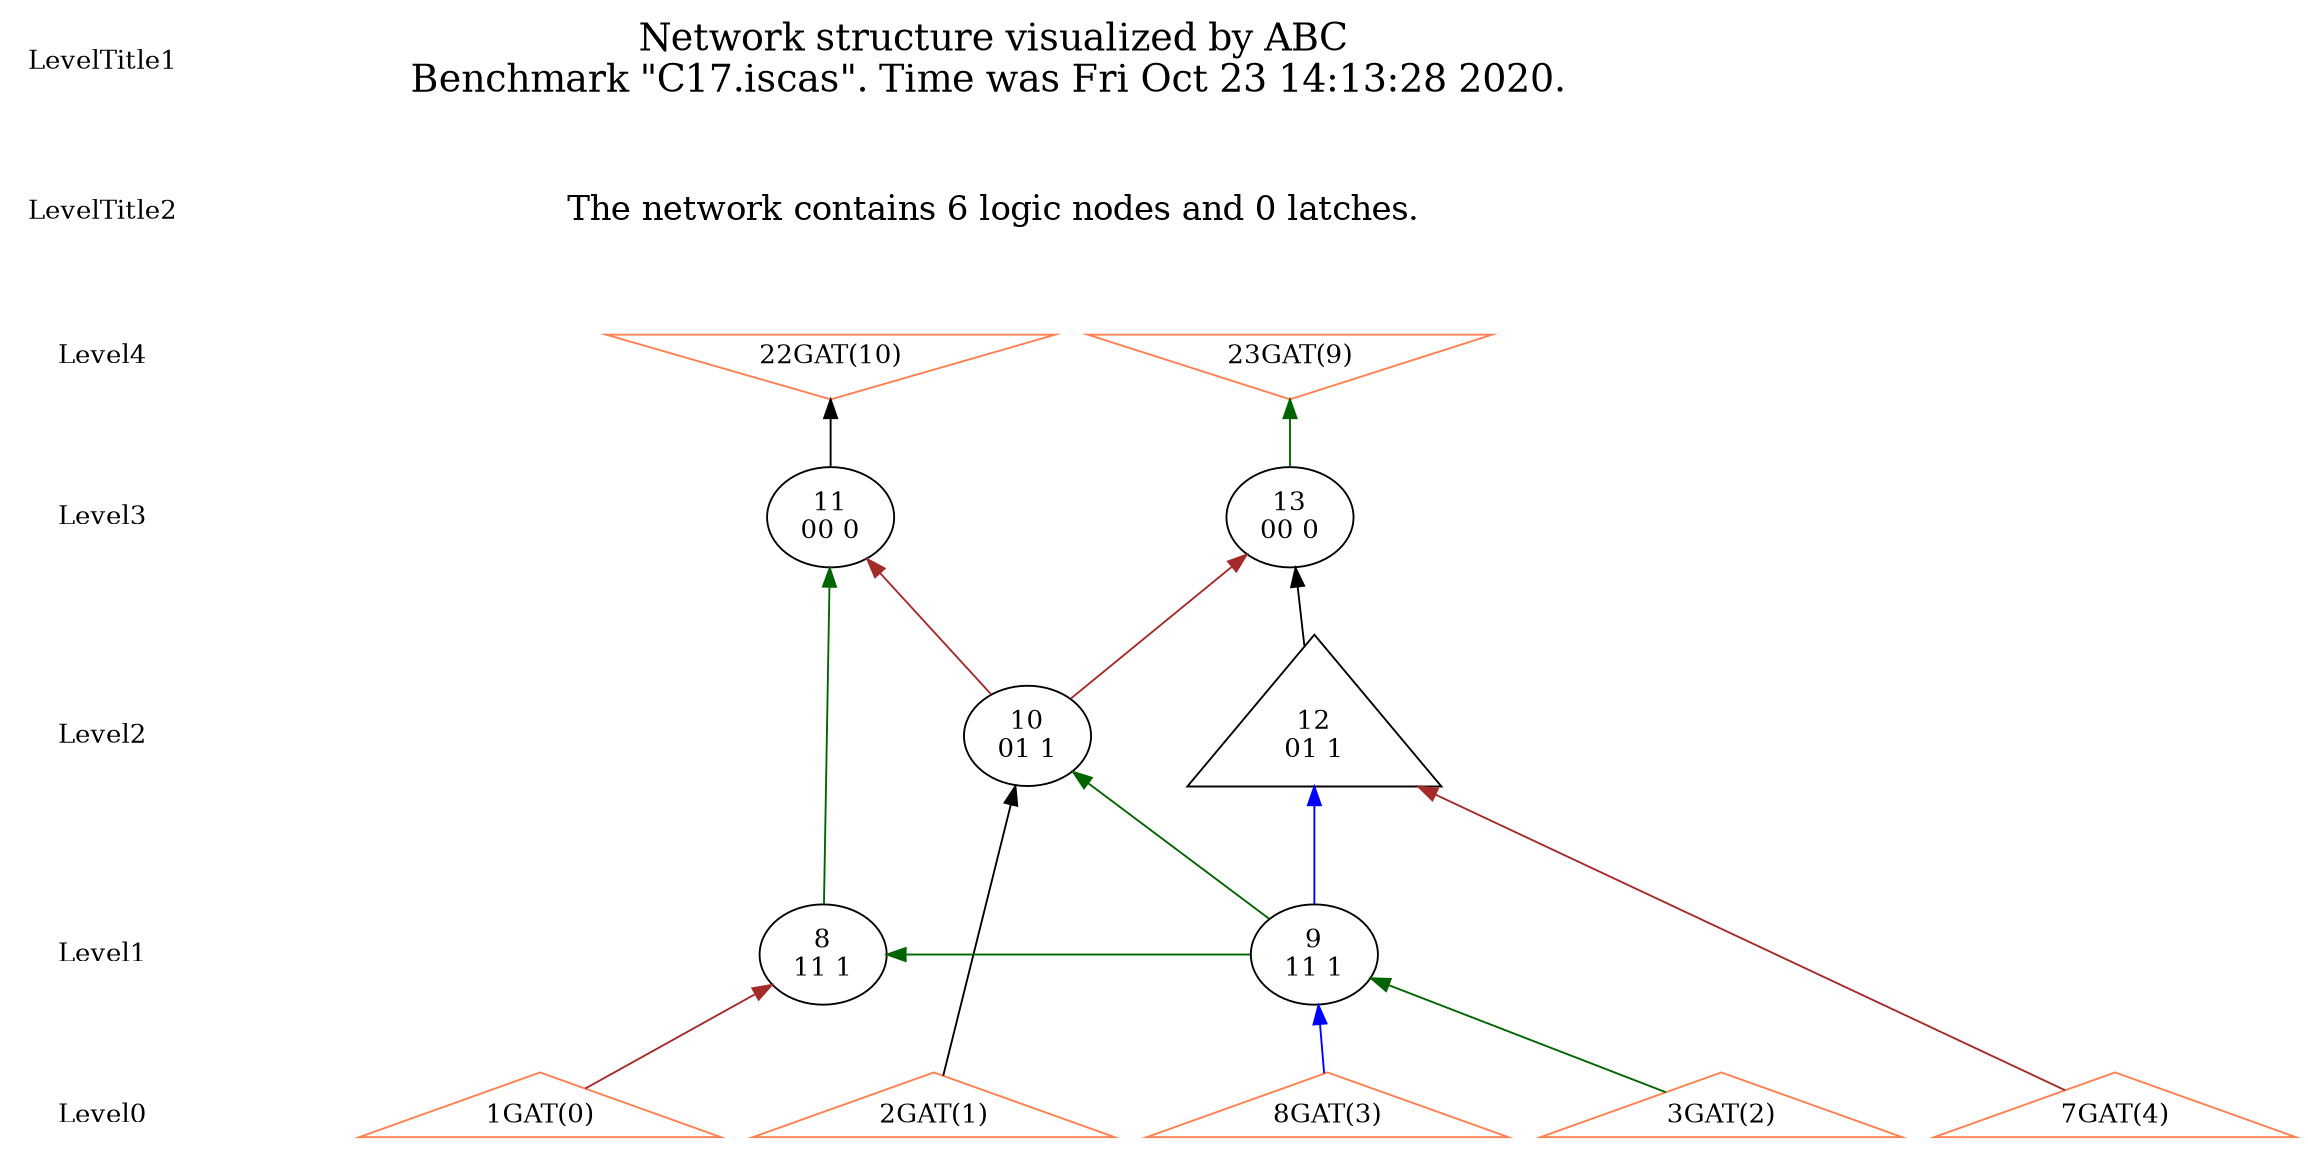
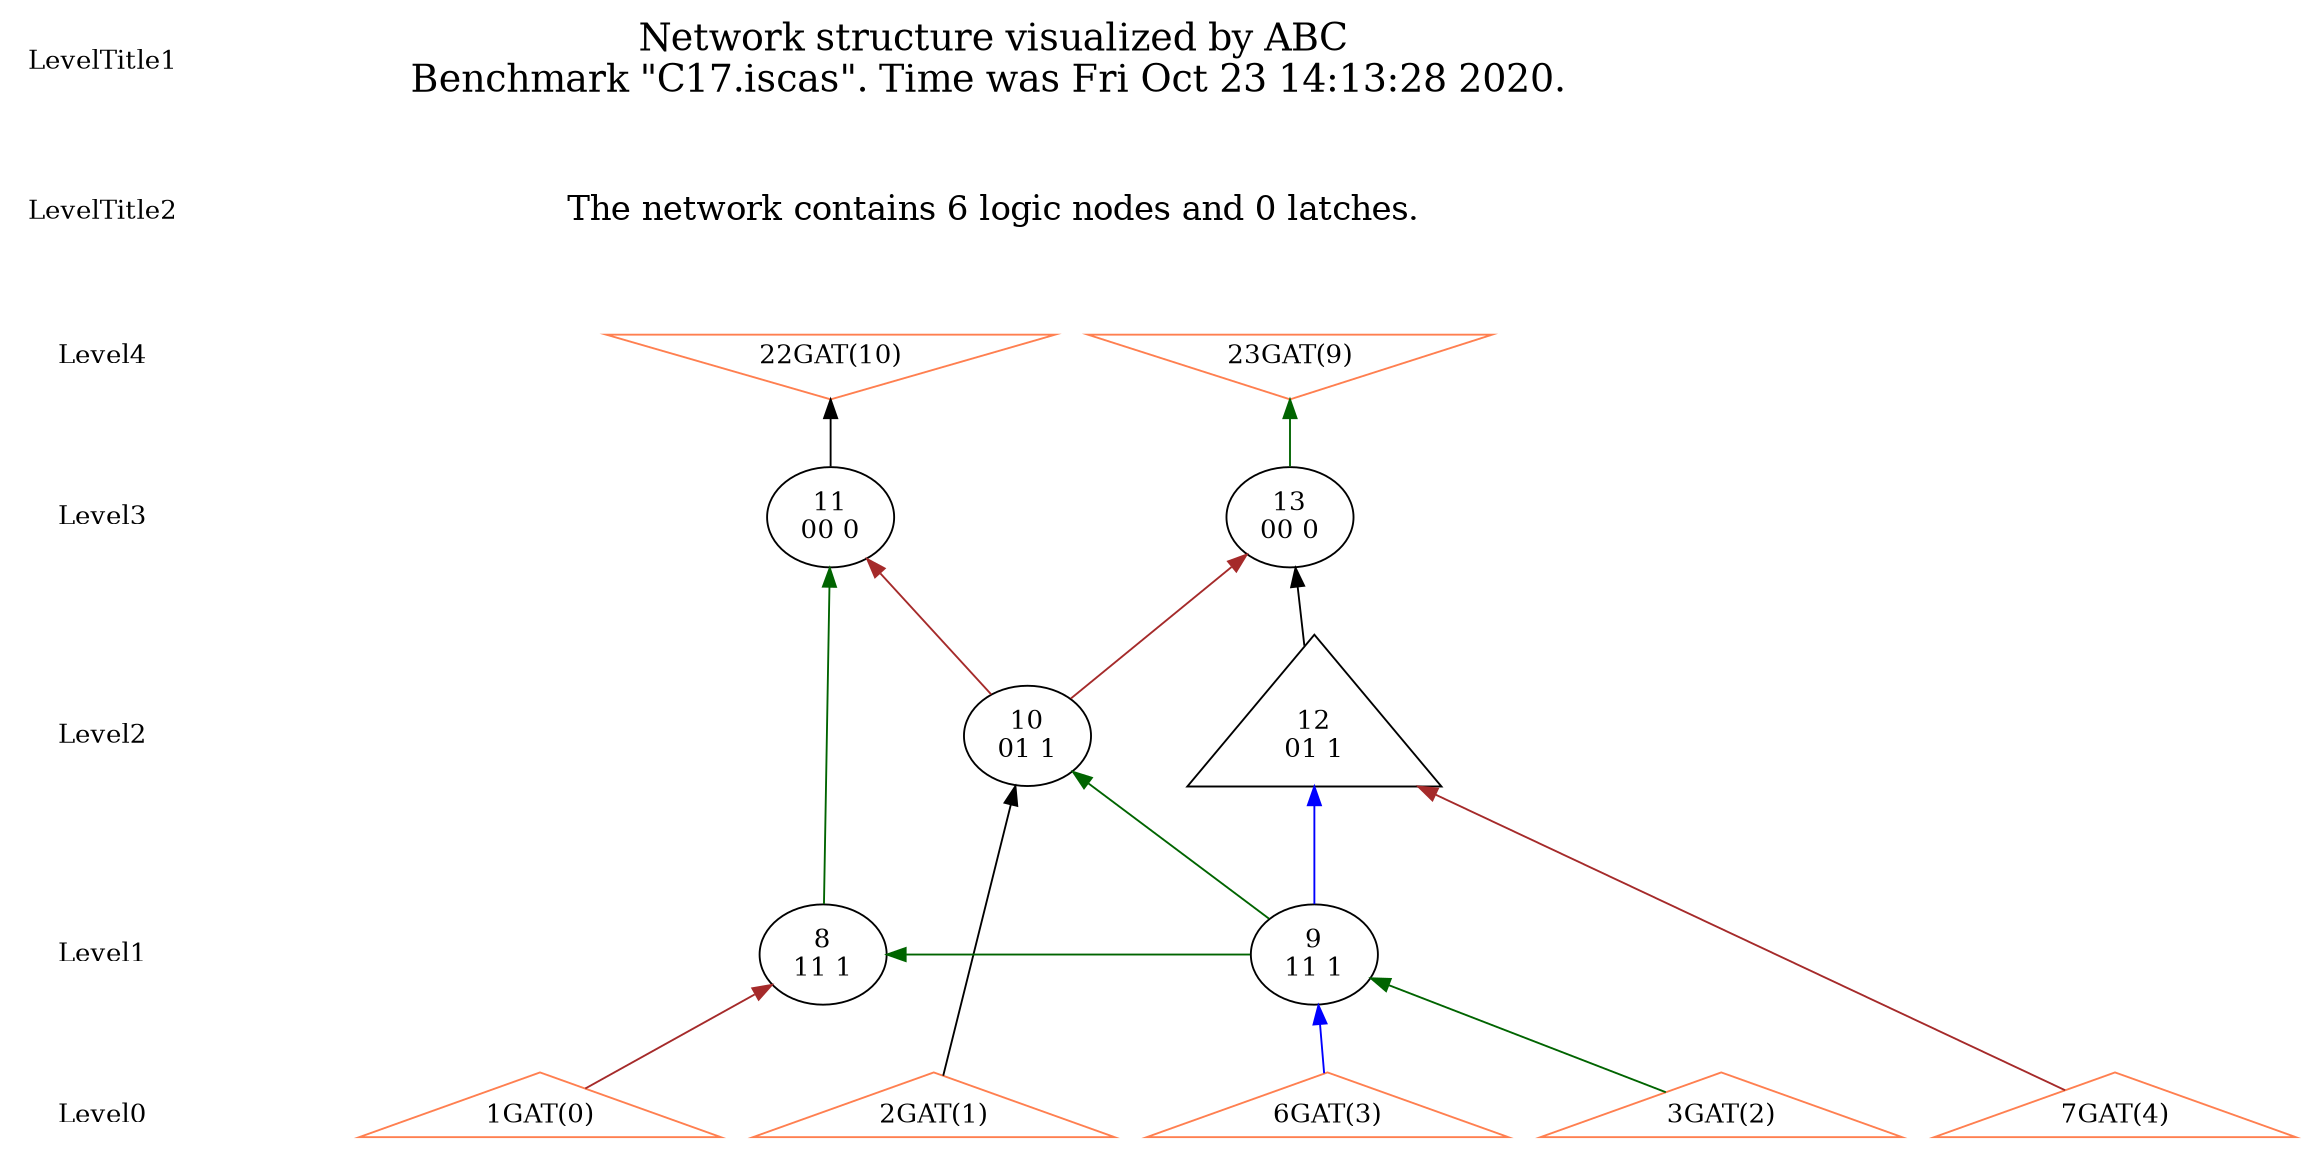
(1328, 1116) -> (1328, 1116)
